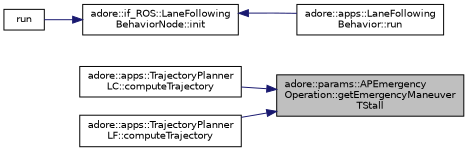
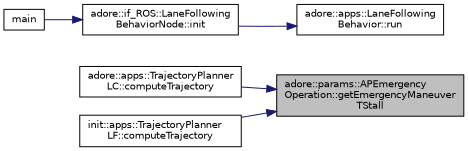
(273, 13) -> (263, 26)
(24, 20) -> (24, 20)
(161, 131) -> (161, 131)
